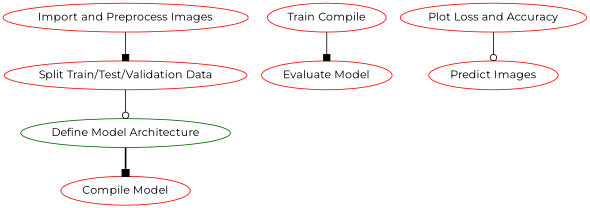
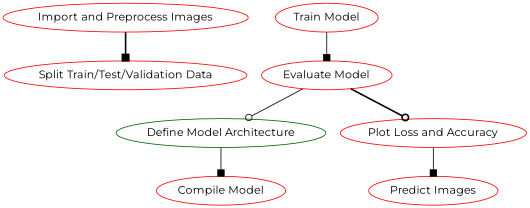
(327, 18) -> (327, 18)
(126, 43) -> (126, 43)
(493, 43) -> (433, 158)
(126, 101) -> (277, 102)
none -> (377, 102)
(126, 158) -> (221, 158)
